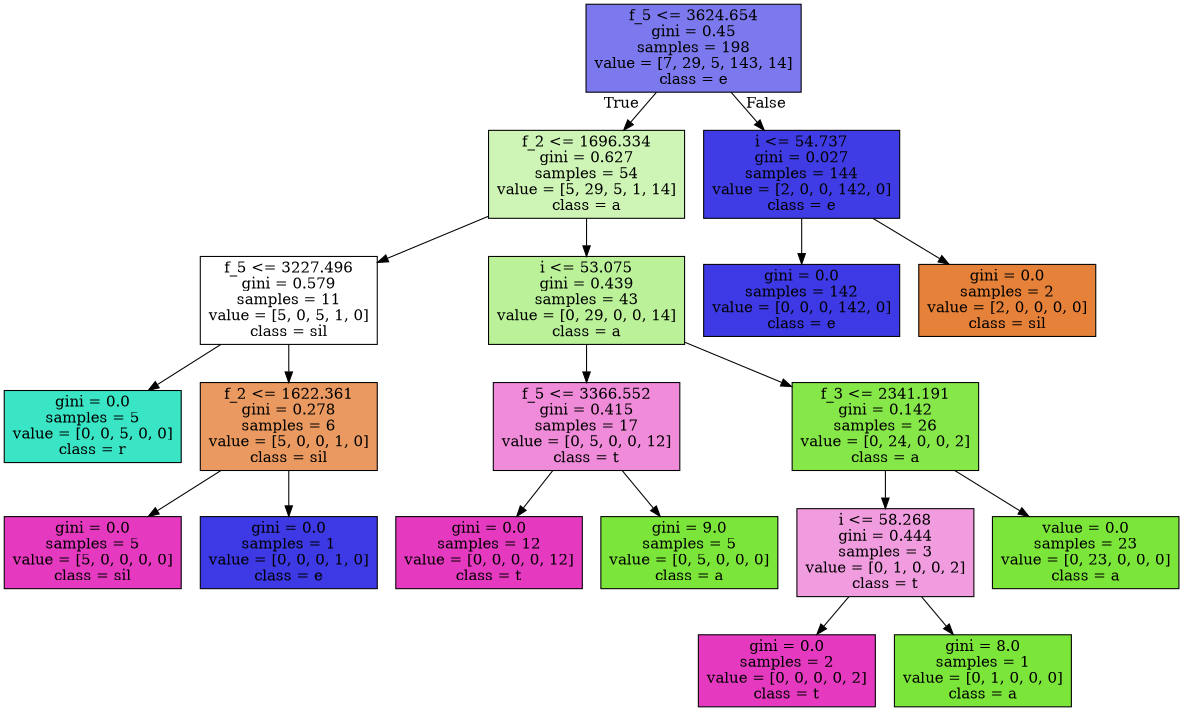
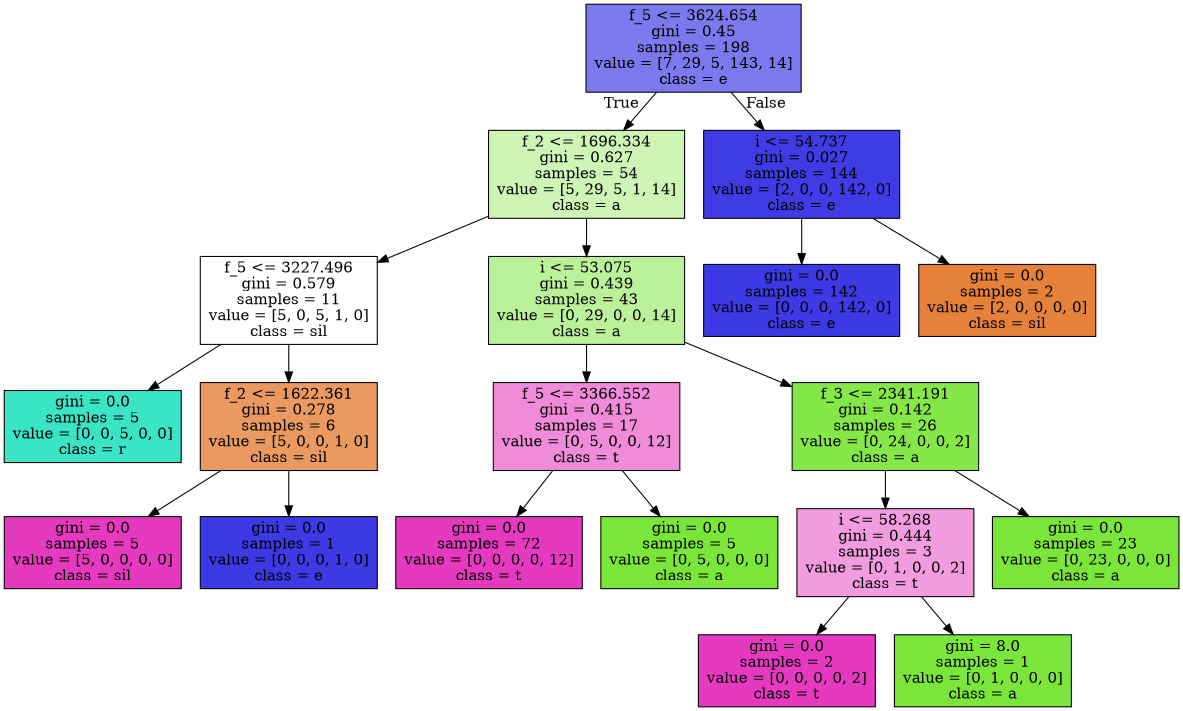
(489, 553) -> (489, 553)
(689, 553) -> (689, 553)
(1086, 553) -> (1086, 553)
